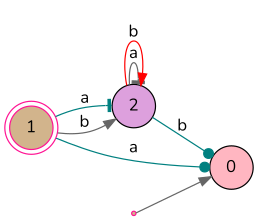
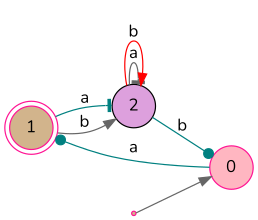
(127, 160) -> (136, 161)
(231, 168) -> (231, 168)
